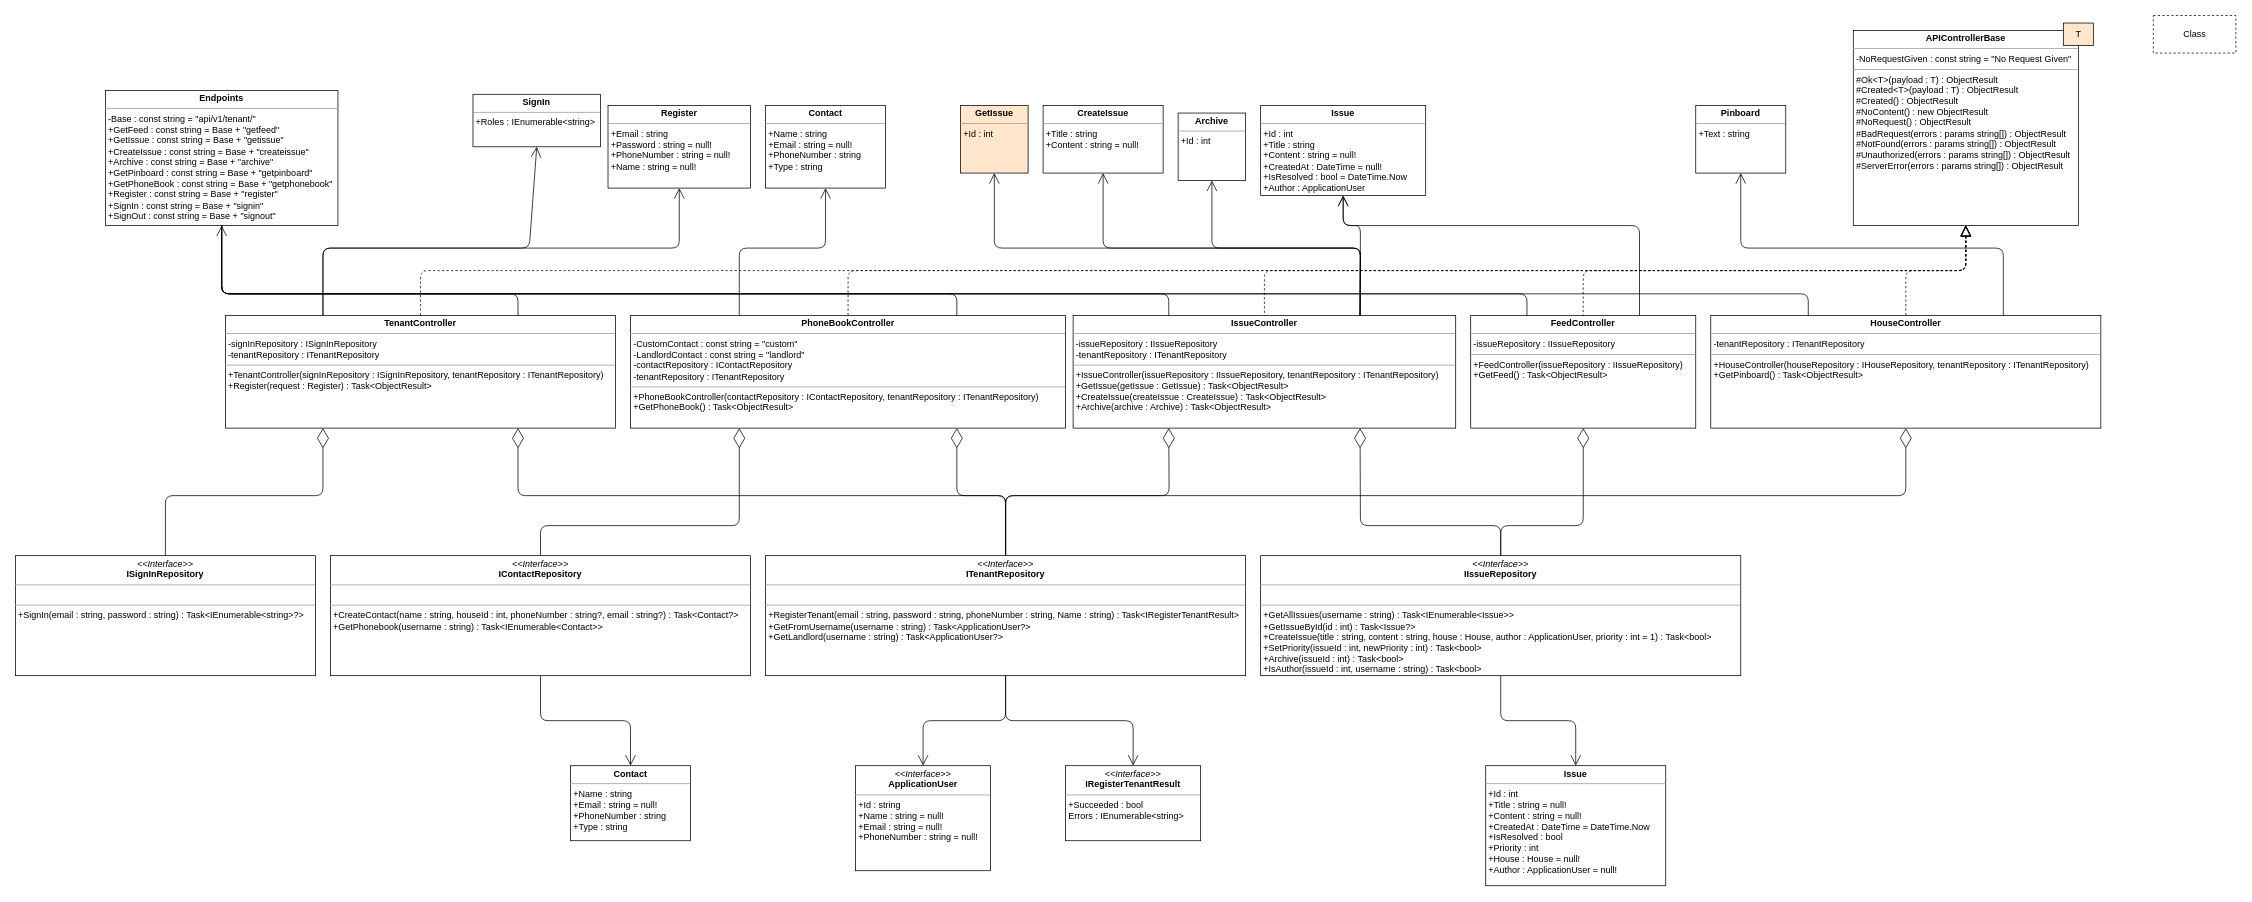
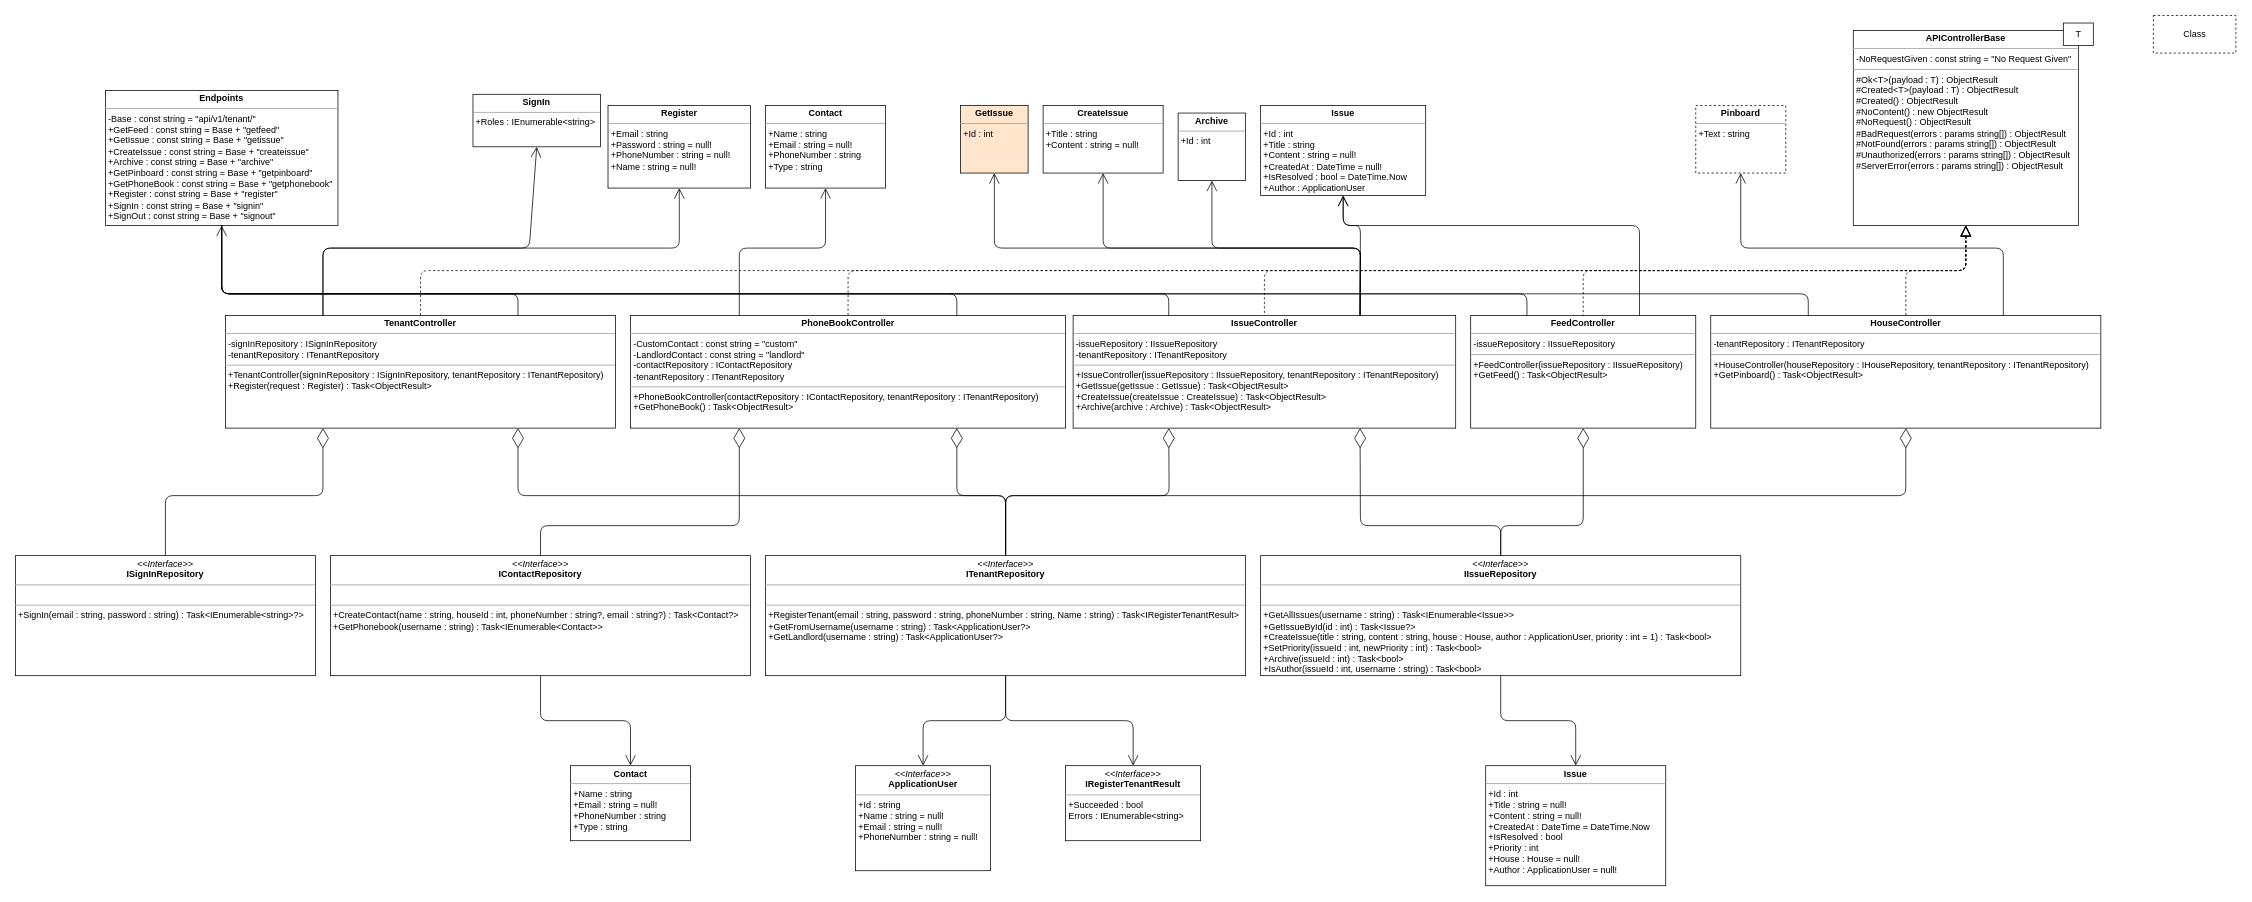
(2078, 34) -> (2078, 34)
(1740, 139) -> (1740, 139)
